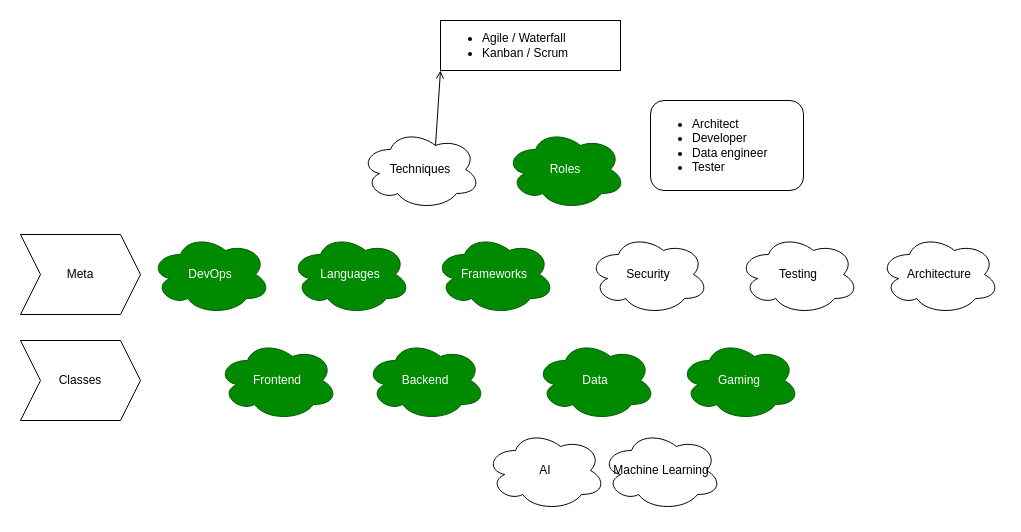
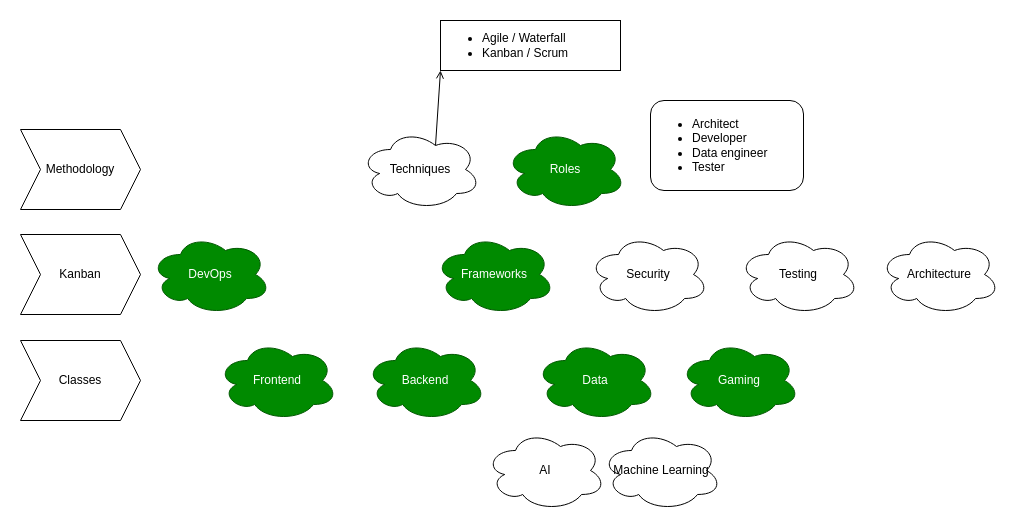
none -> (81, 170)
(81, 275) -> (81, 275)
(351, 275) -> none
